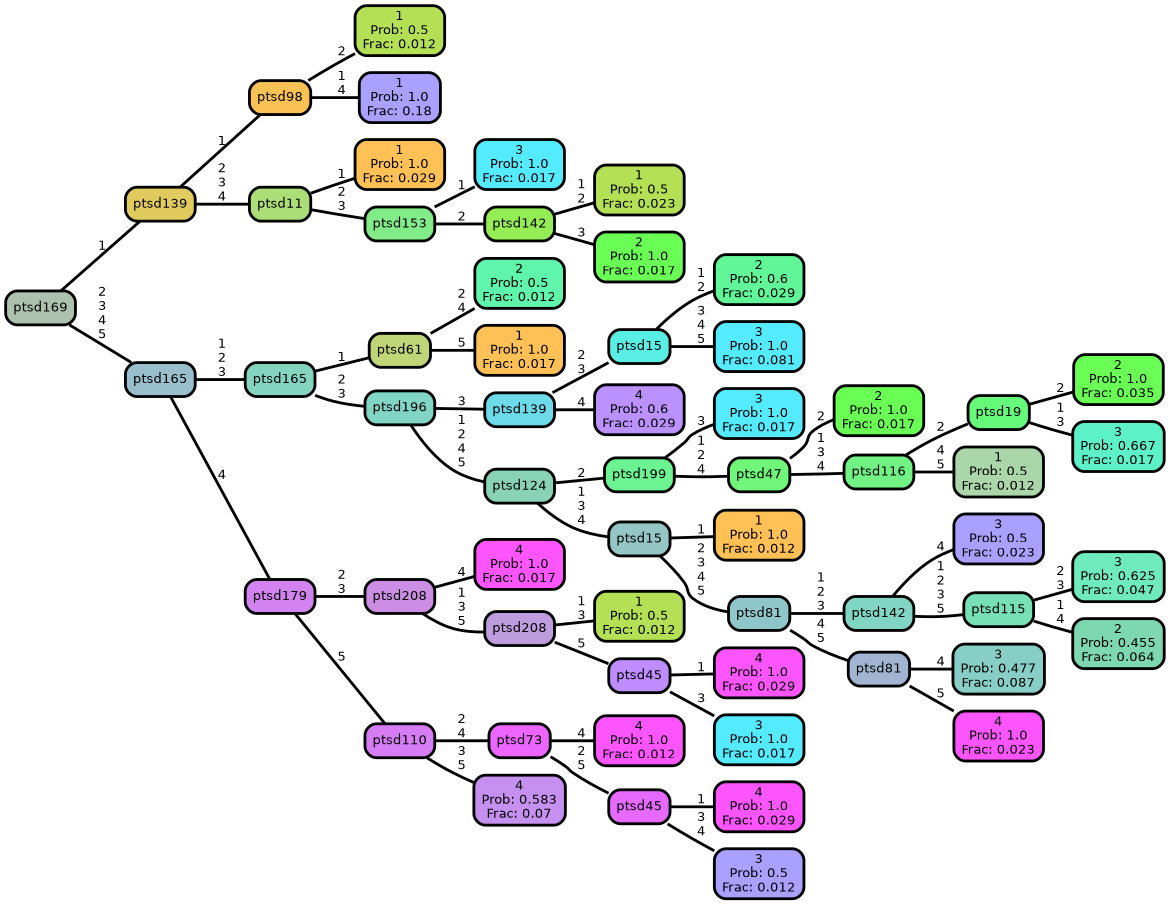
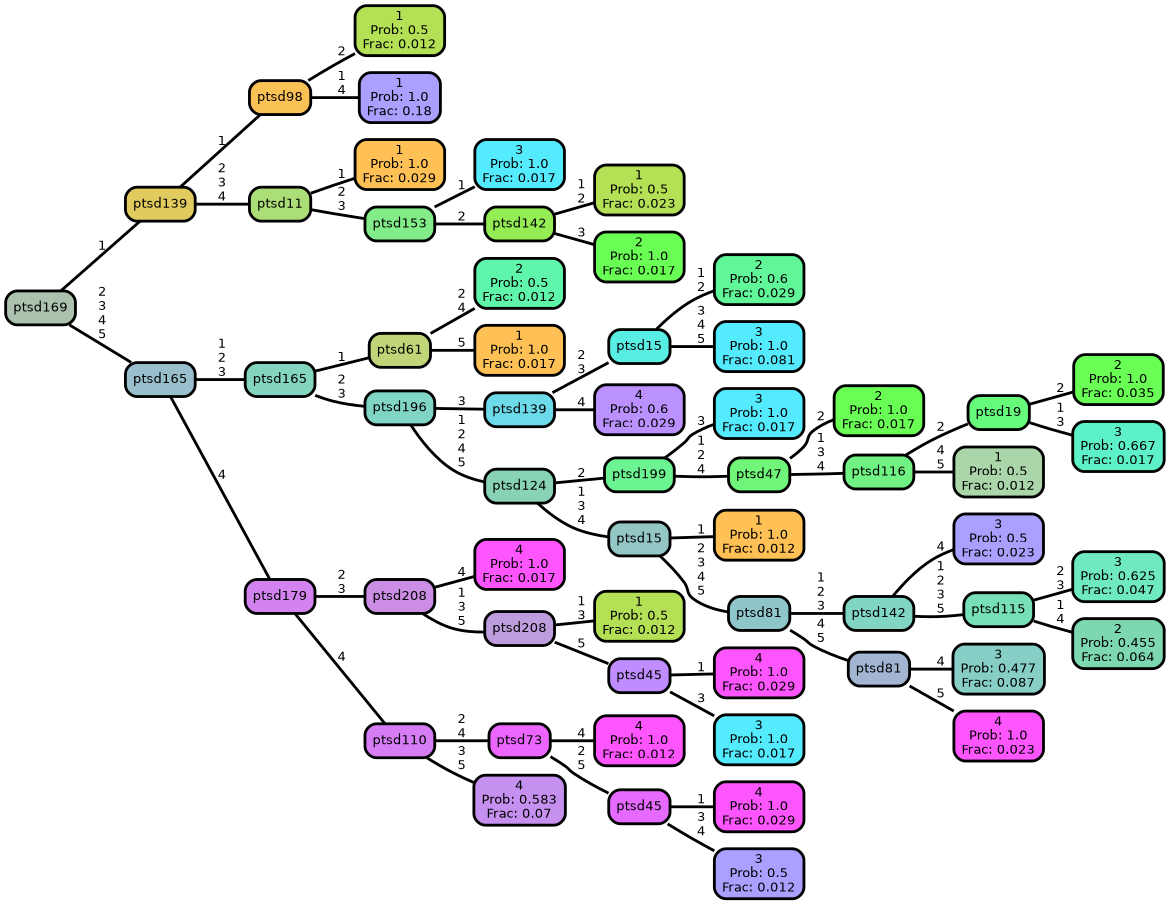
(340, 657) -> (340, 657)
